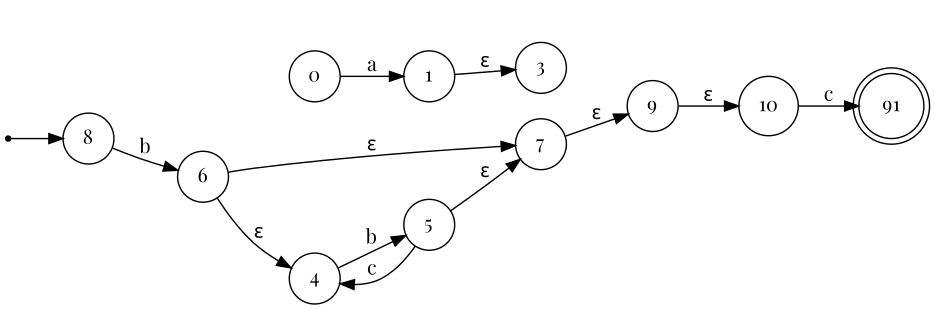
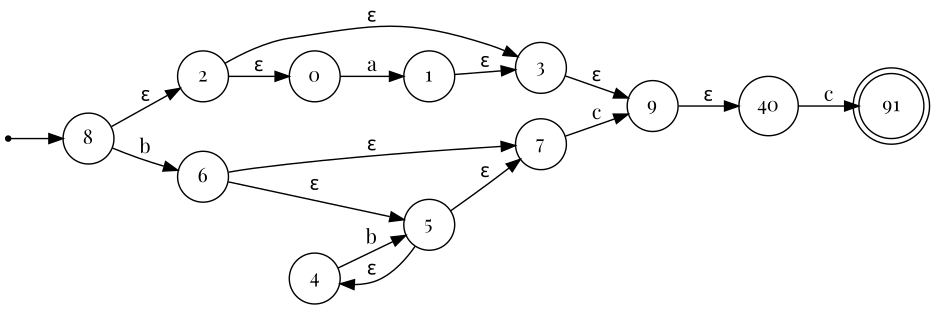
none -> (203, 76)
none -> (590, 85)
(769, 106) -> (769, 106)
(597, 114) -> (597, 114)
(244, 233) -> (309, 199)
(372, 269) -> (372, 269)
